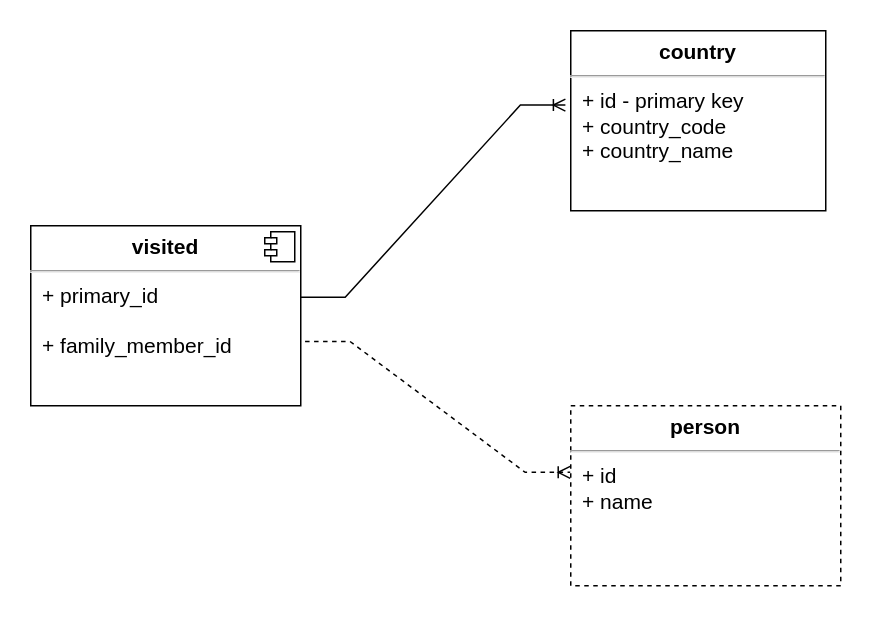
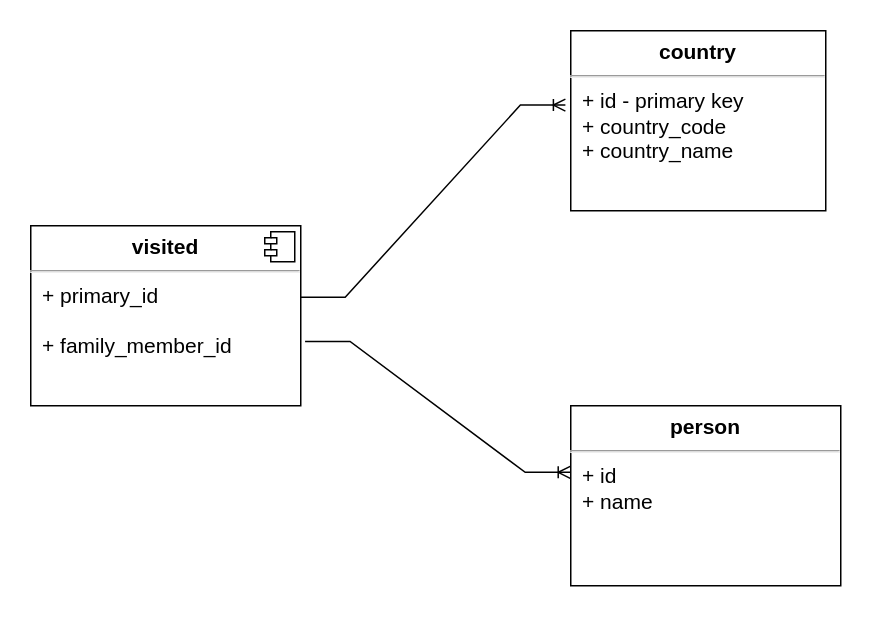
(438, 408) -> (438, 408)
(706, 496) -> (706, 496)
